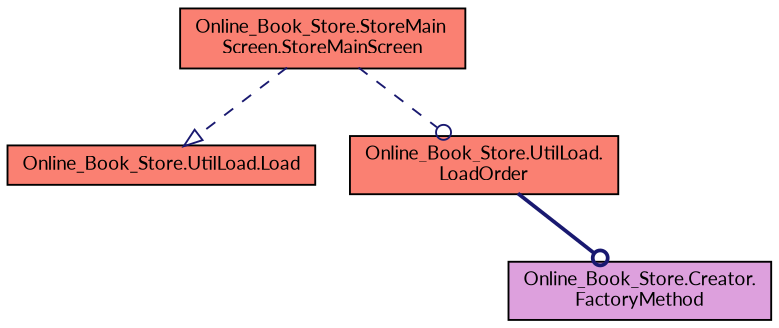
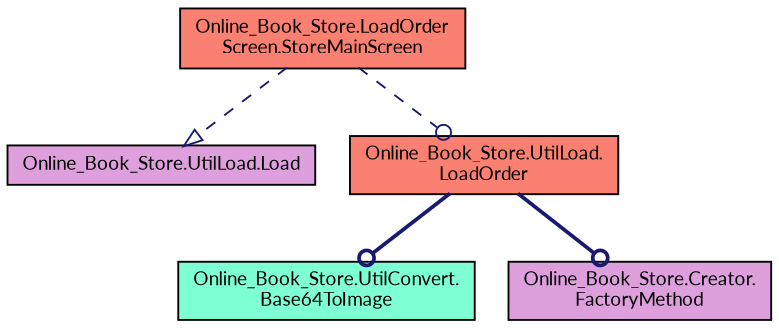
(323, 38) -> (323, 38)
(161, 165) -> (161, 165)
none -> (326, 291)
